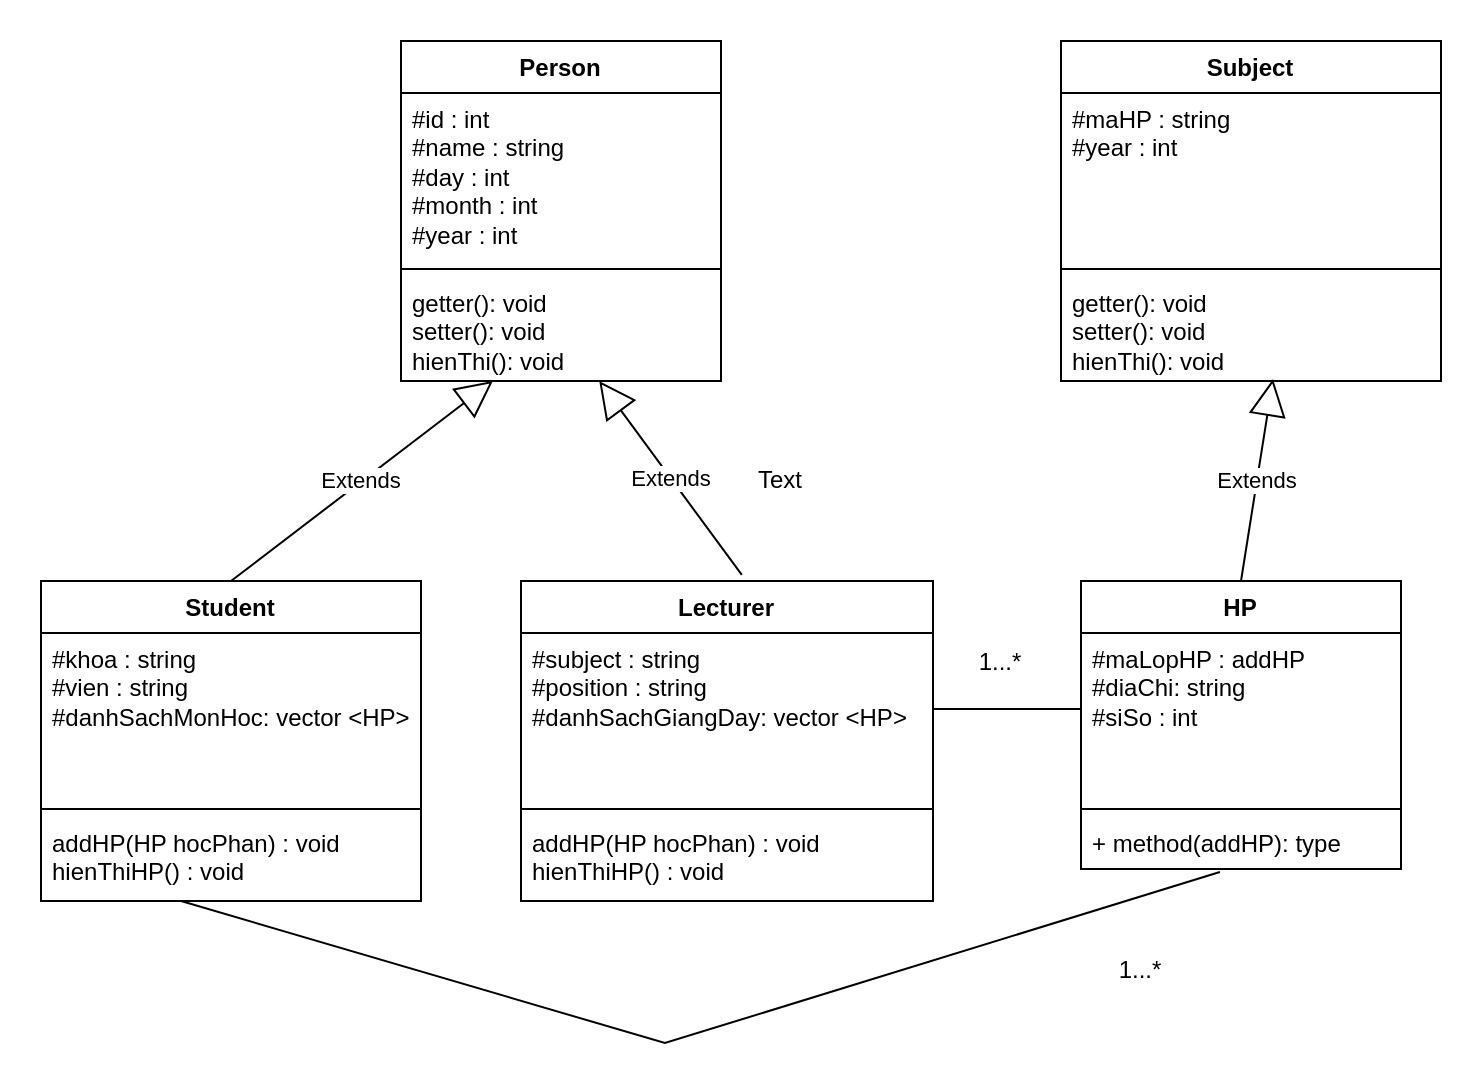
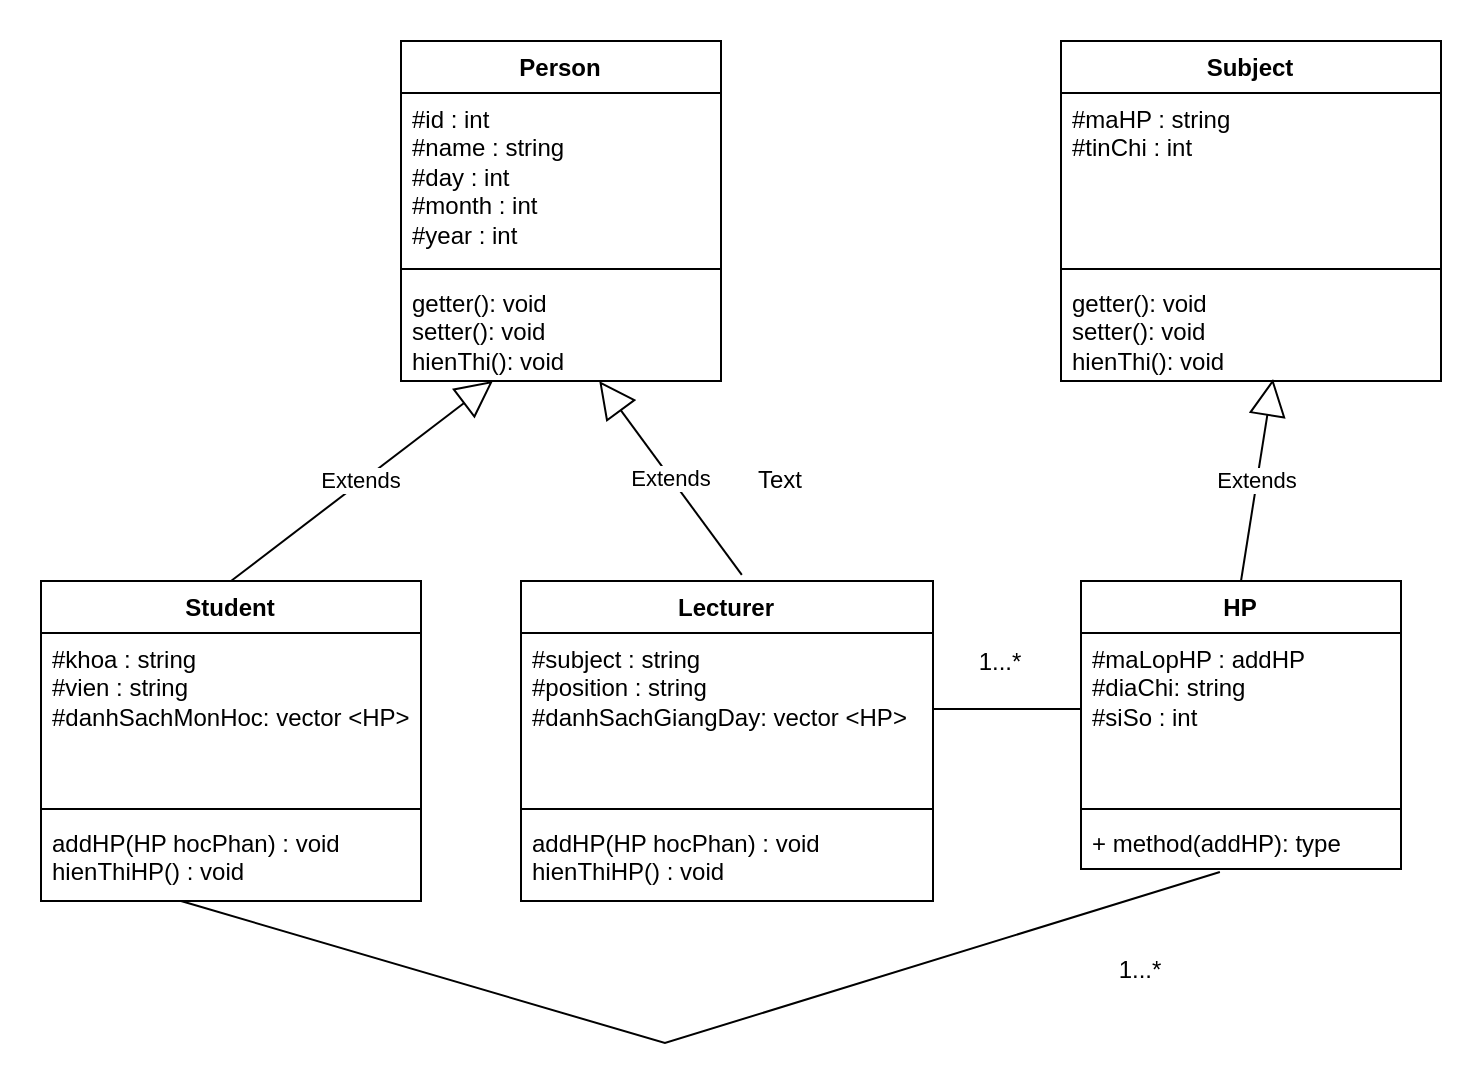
(1155, 136) -> (1155, 136)
